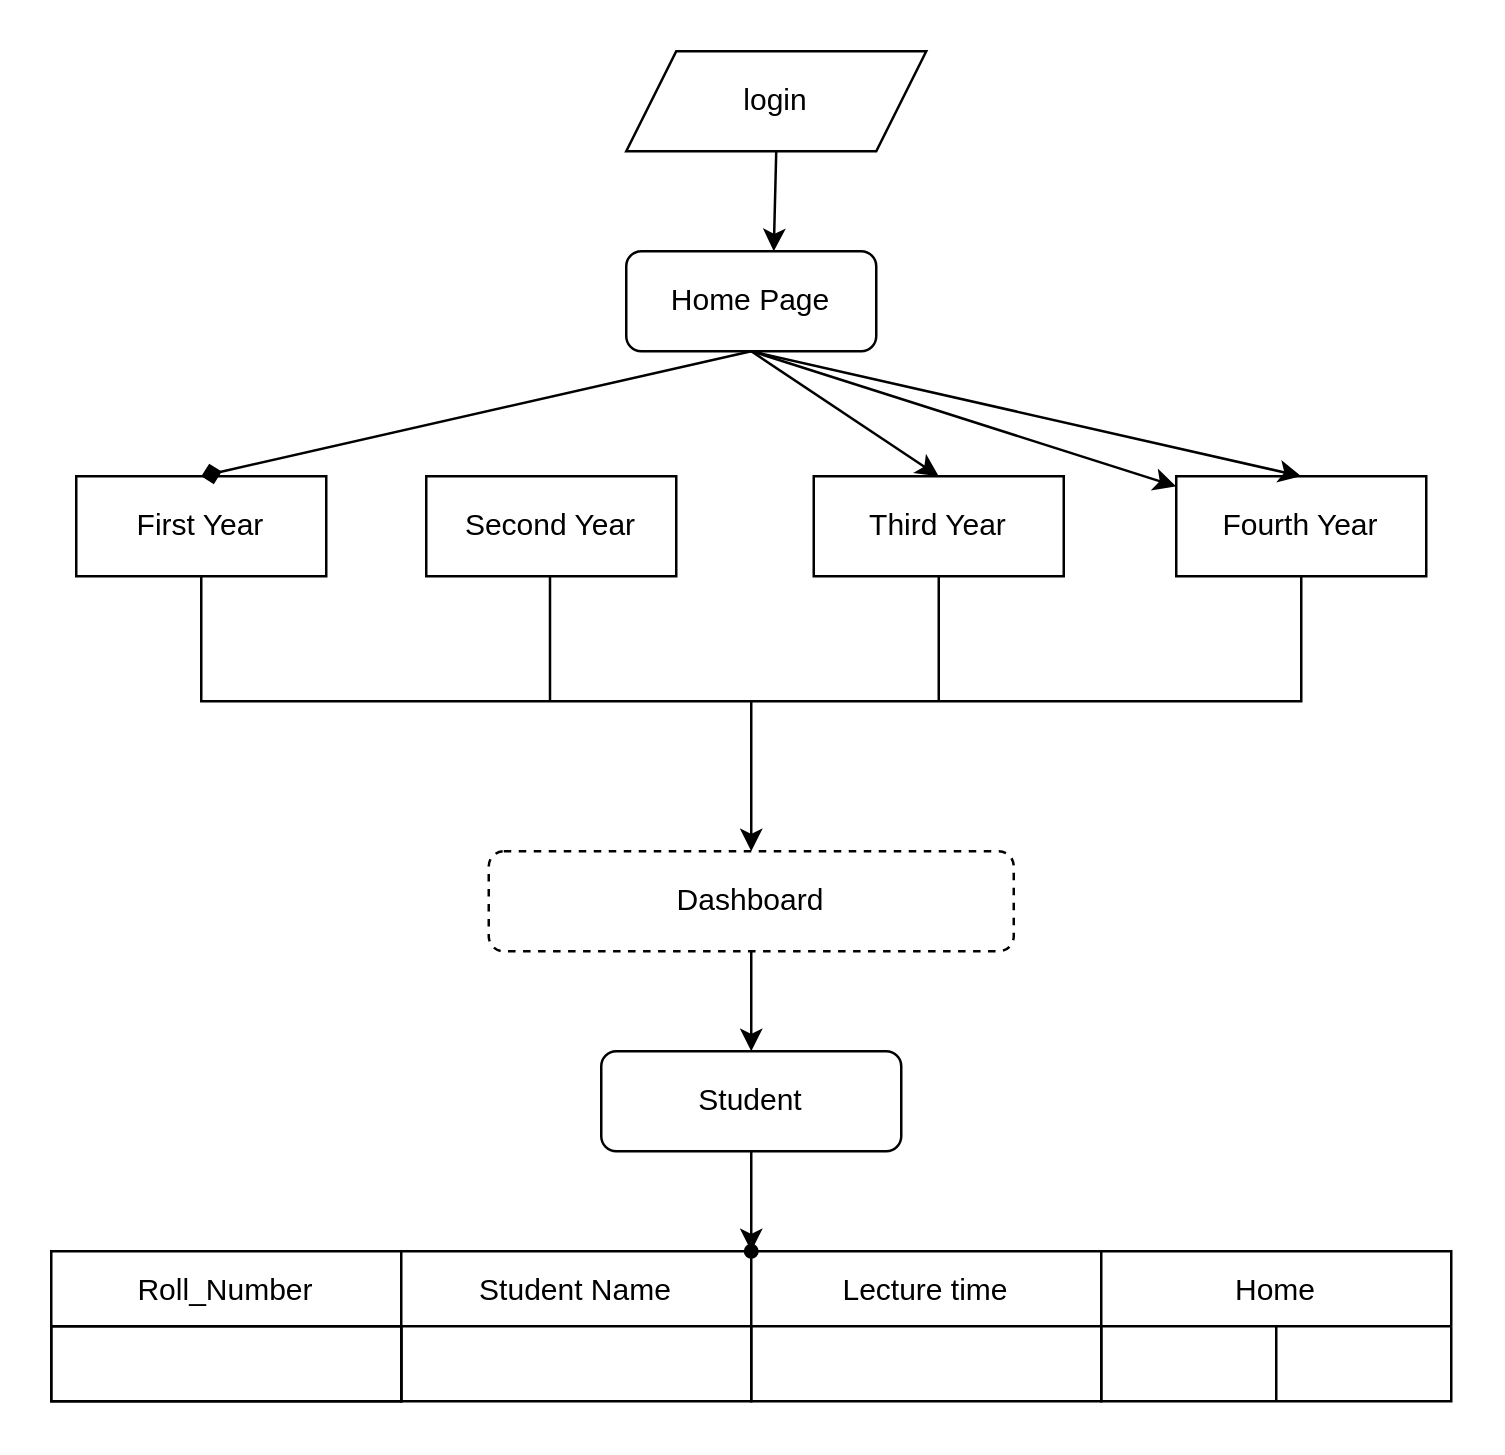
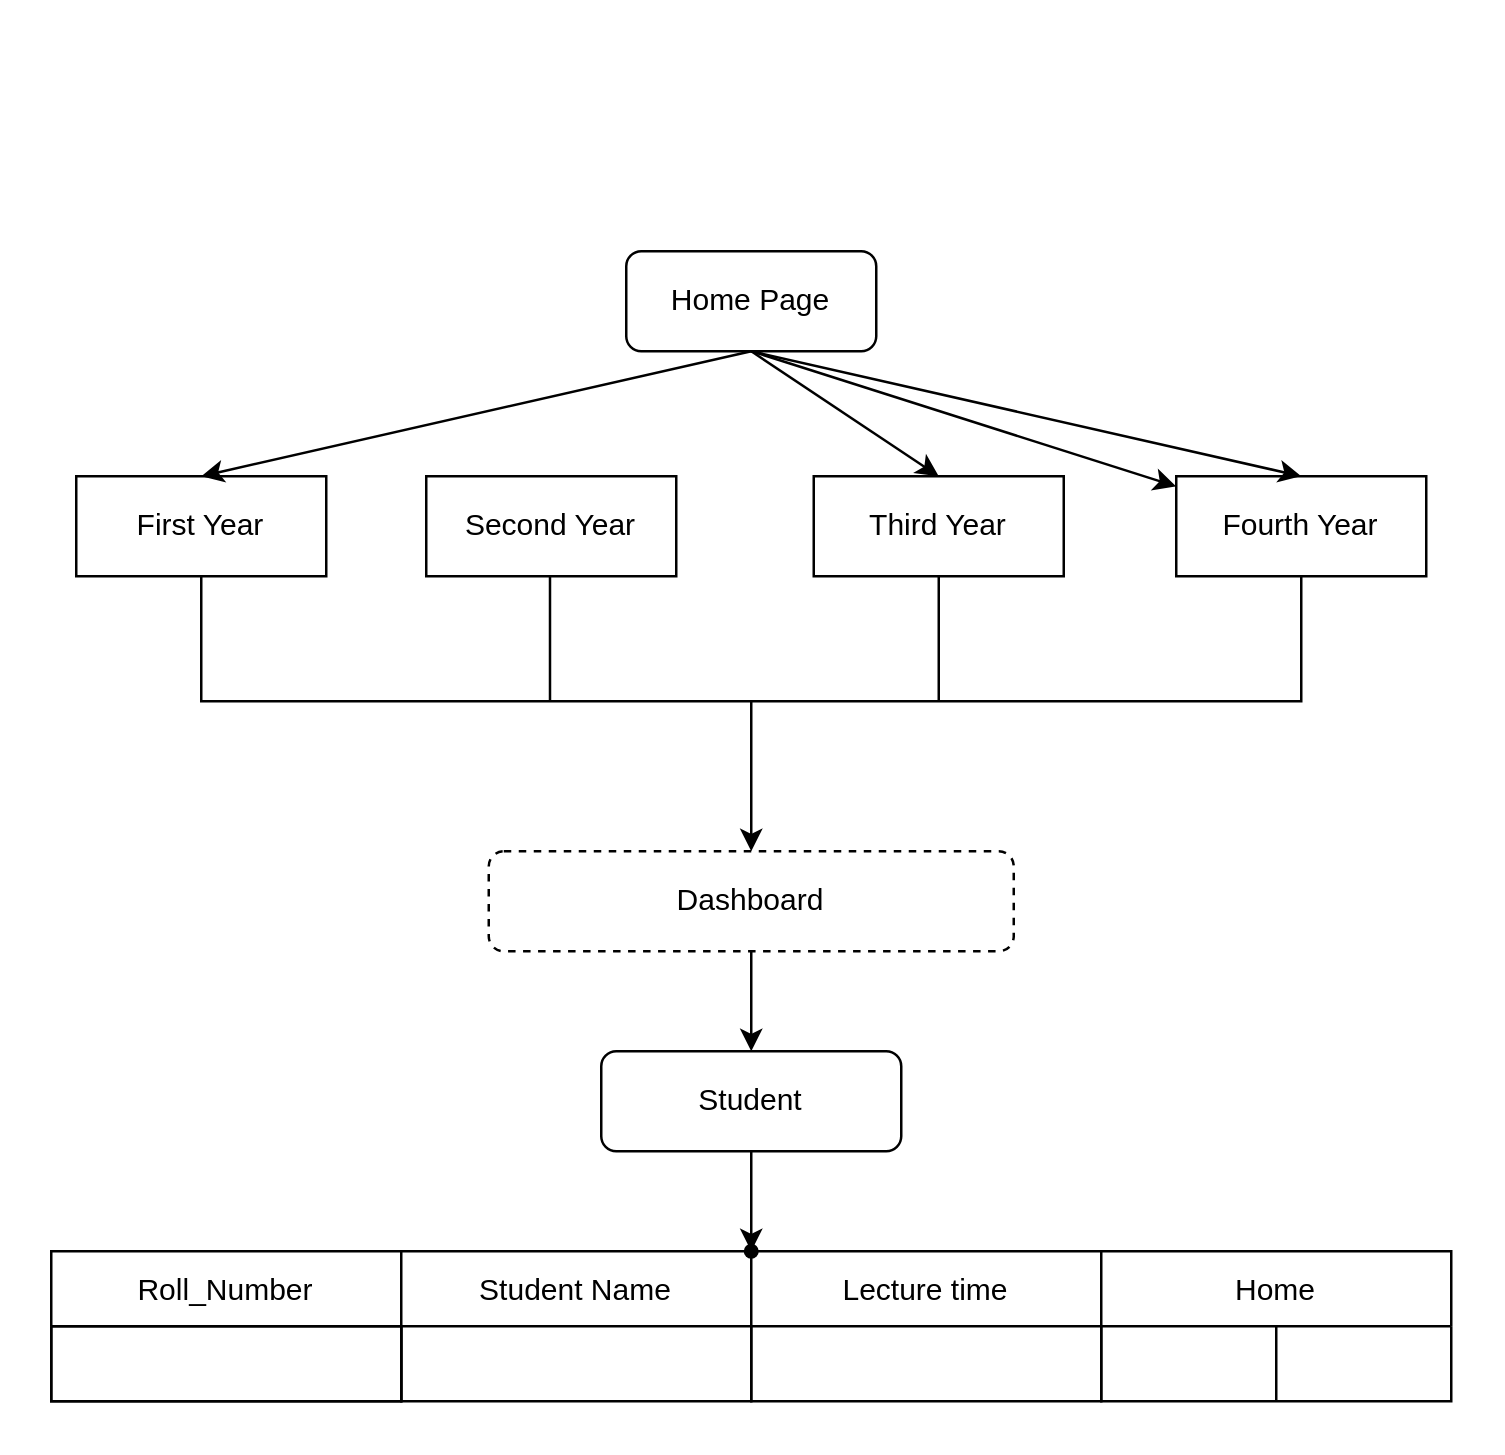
(776, 101) -> none
(775, 193) -> none
(221, 472) -> (220, 472)
